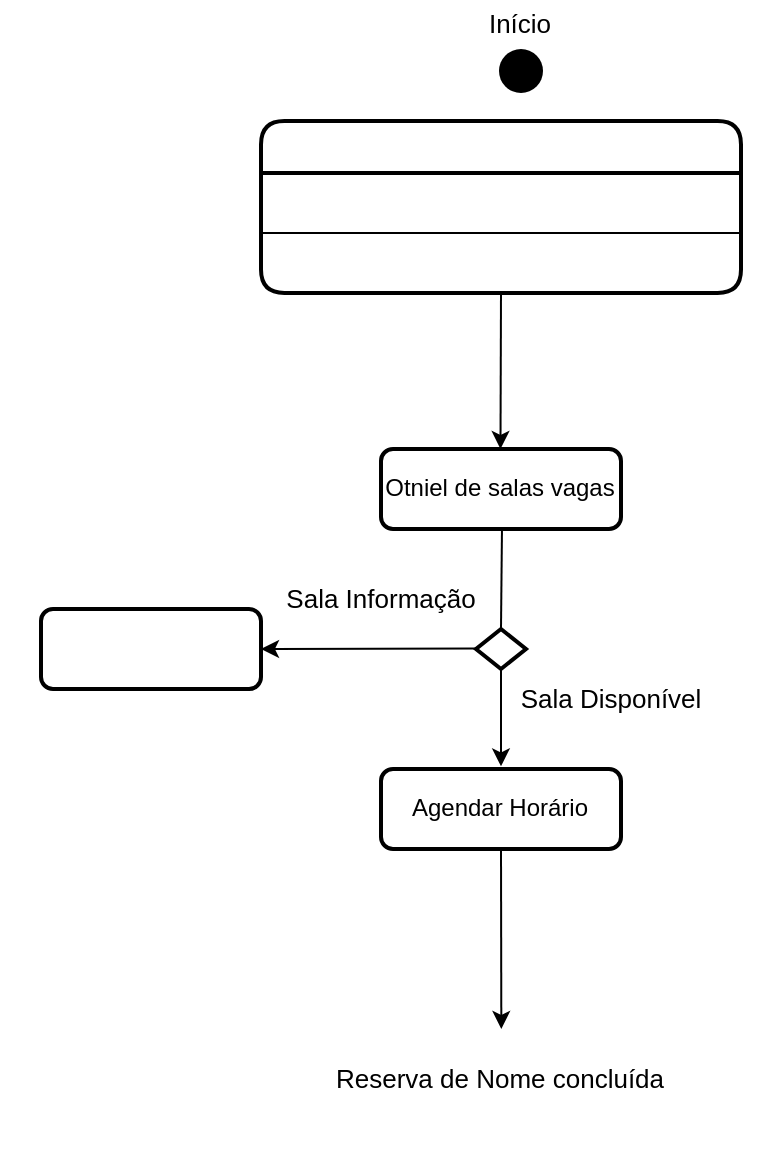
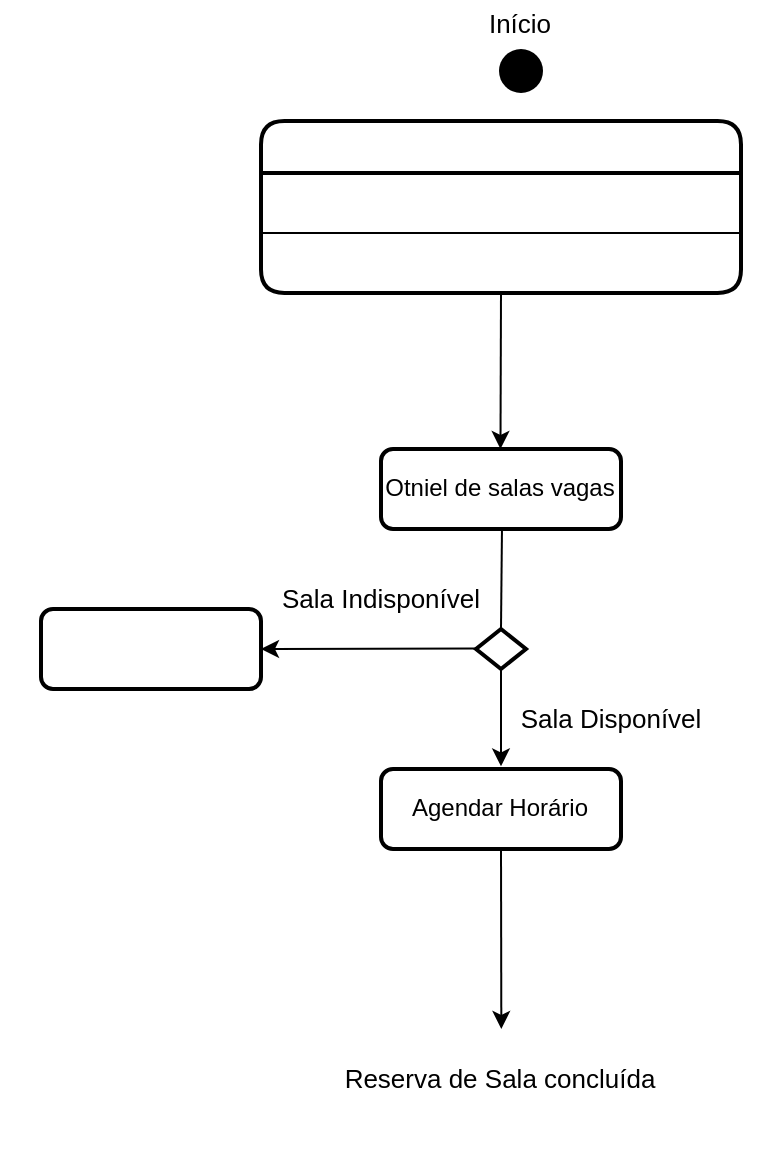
(382, 599) -> (382, 599)
(611, 699) -> (611, 719)
(501, 1079) -> (501, 1079)
